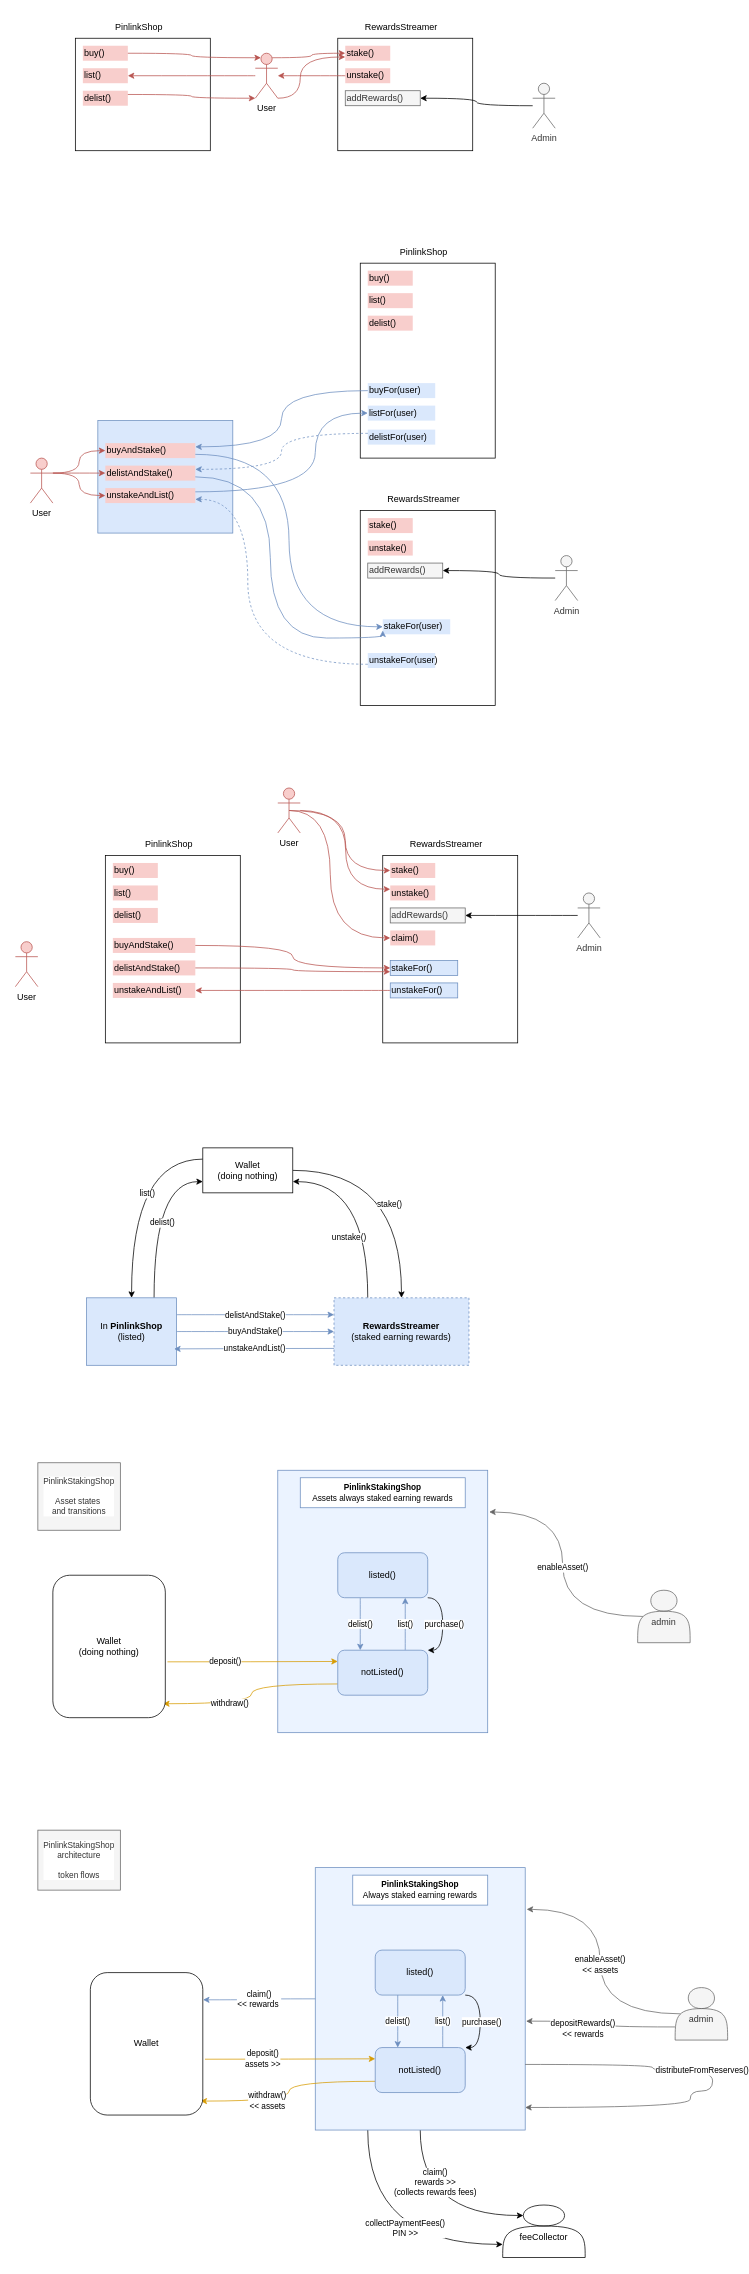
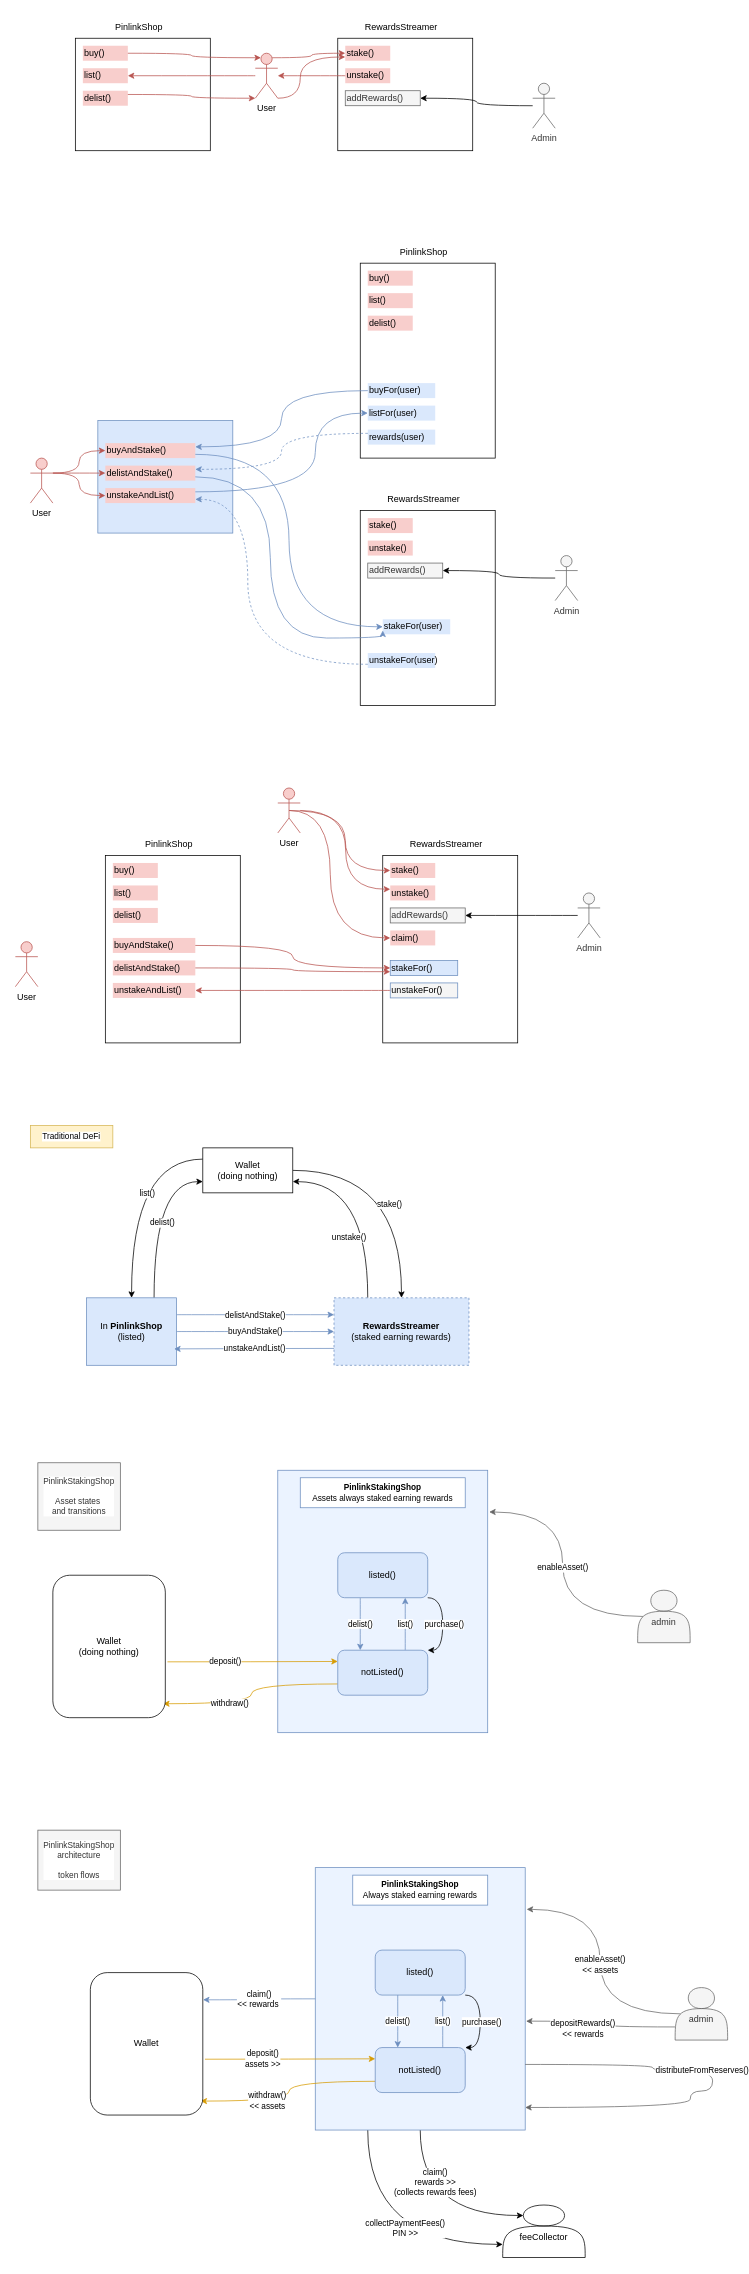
(402, 437) -> (402, 437)
(424, 990) -> (424, 990)
none -> (72, 1137)
